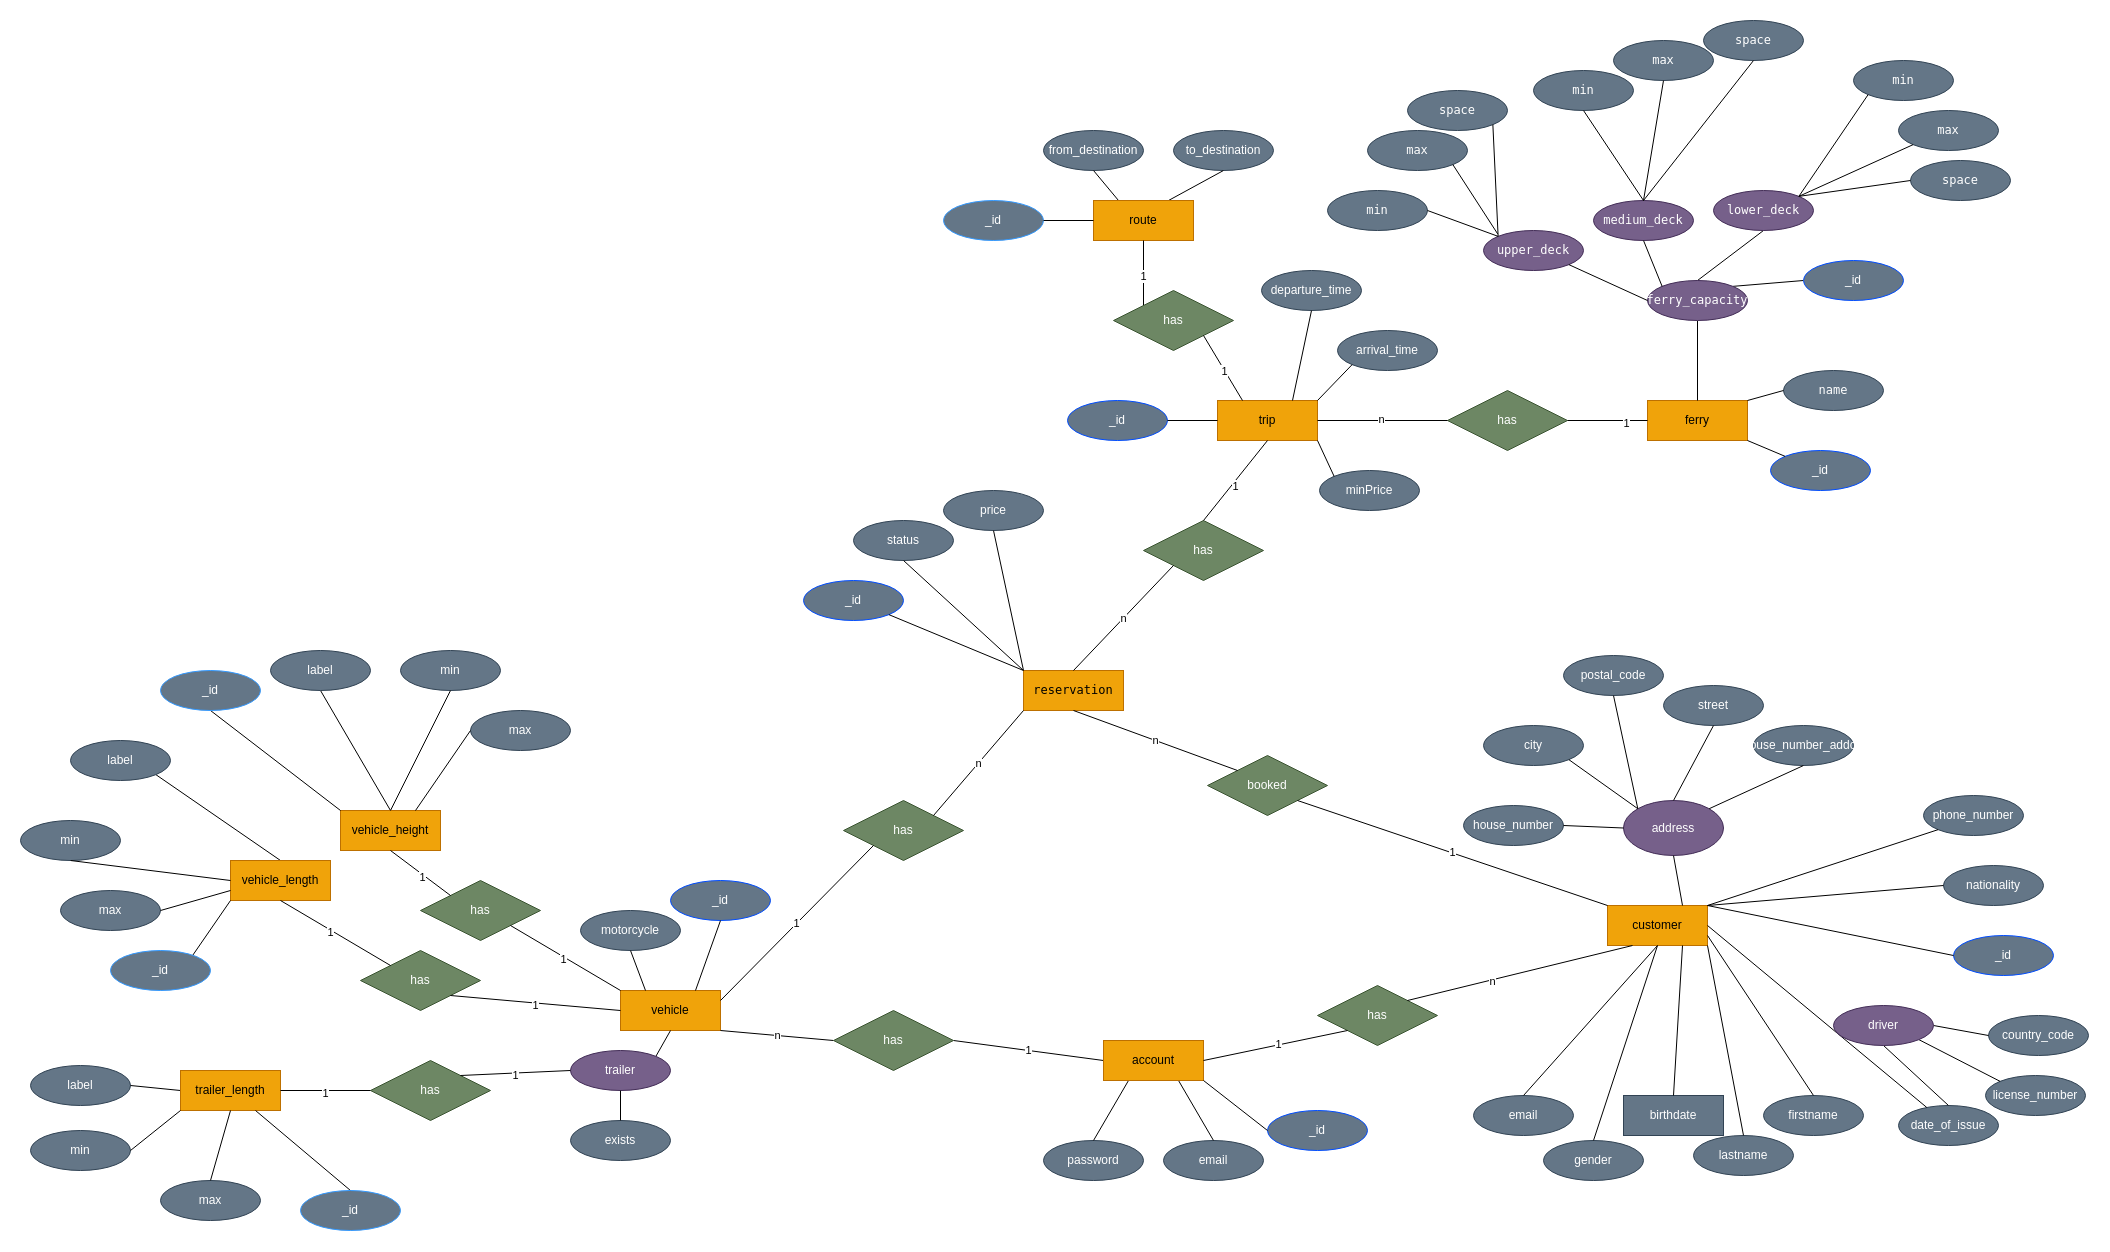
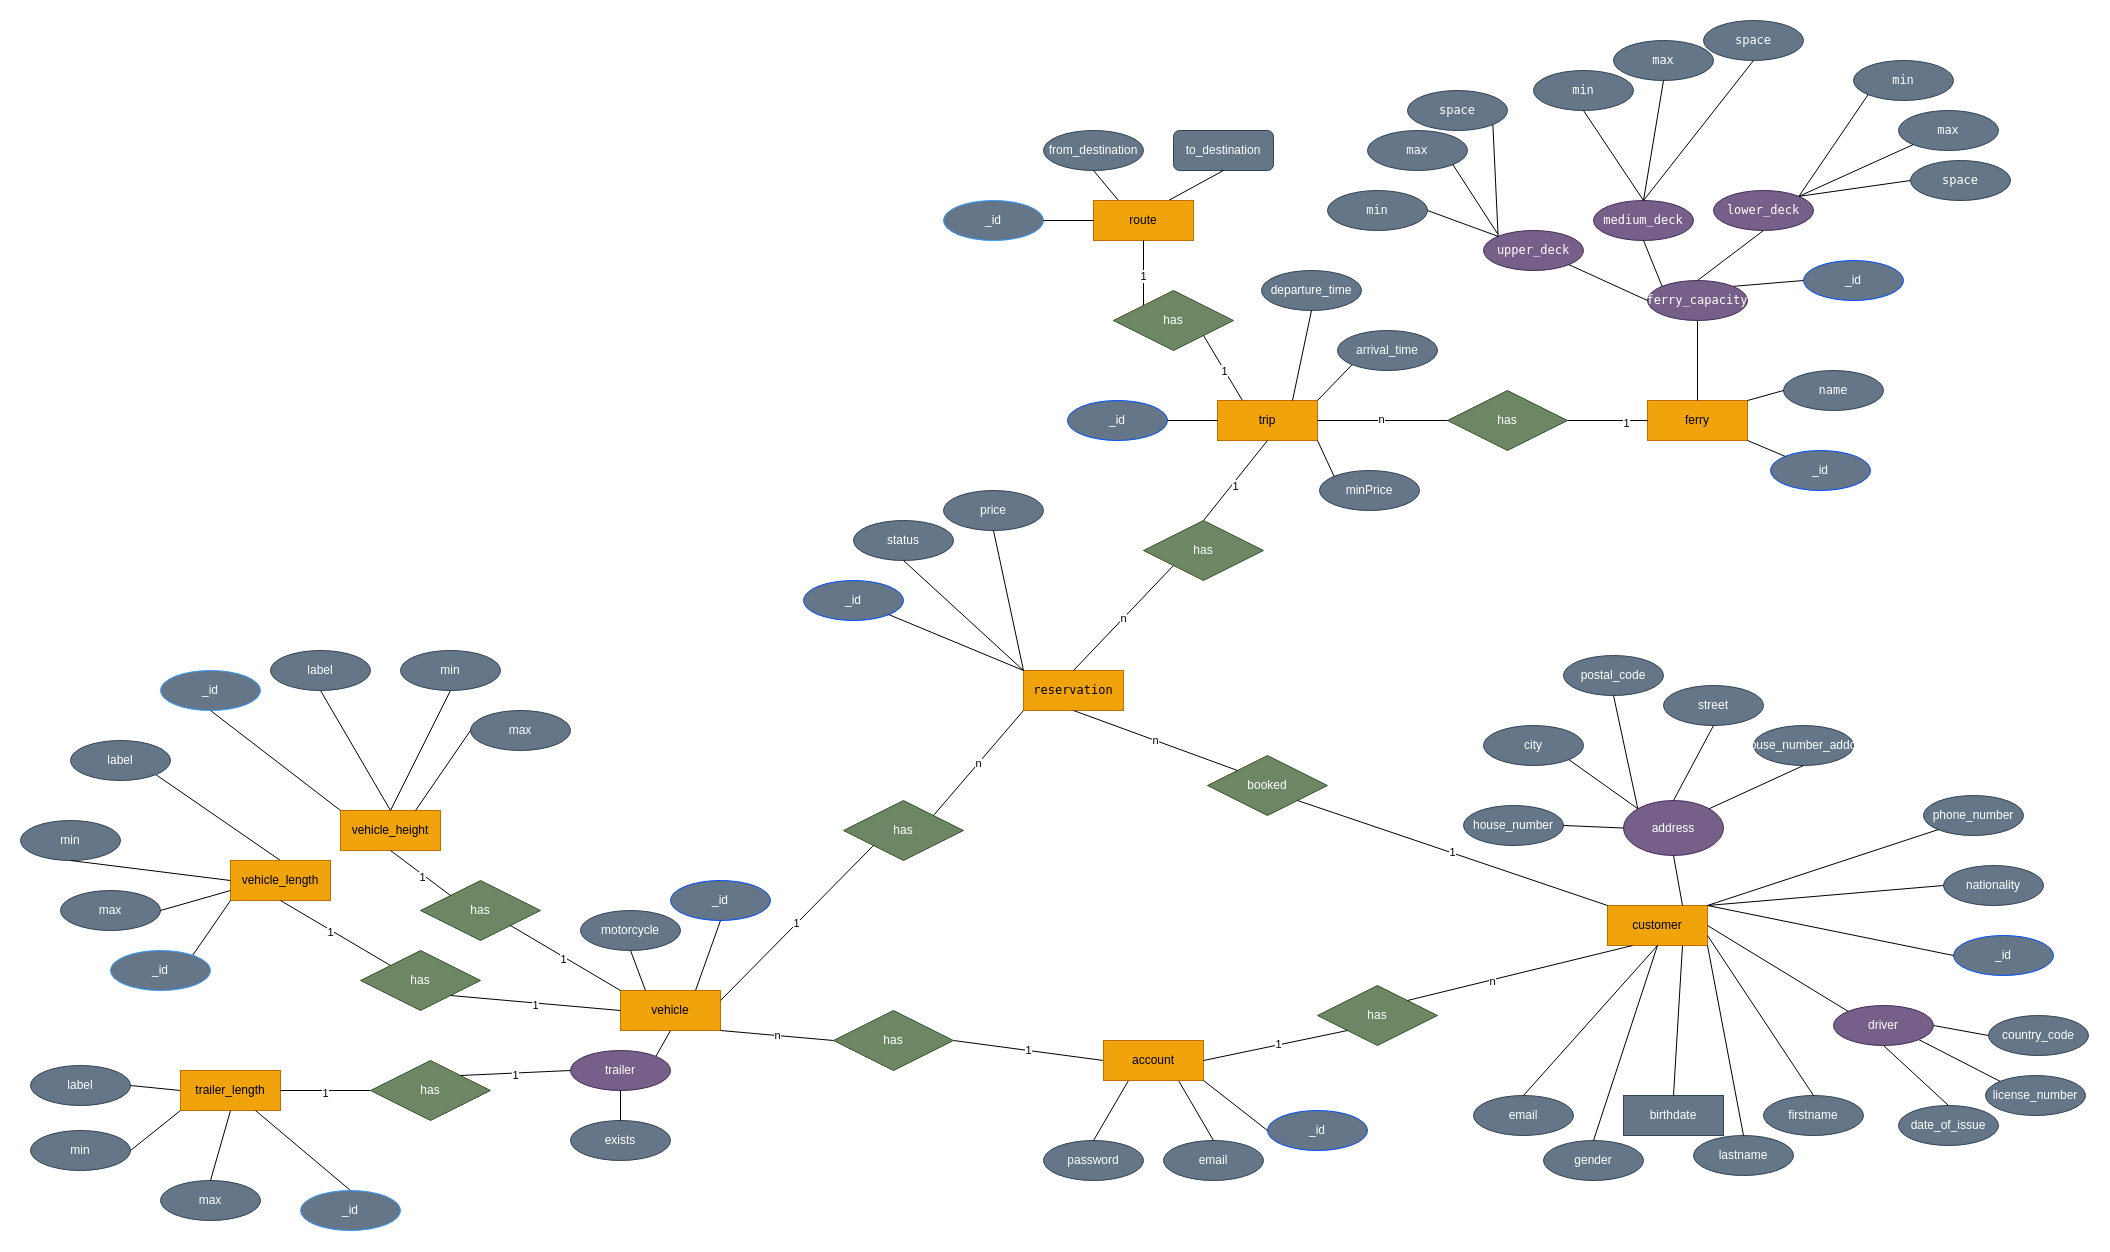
(1224, 151) -> (1224, 151)
(1818, 1017) -> (1779, 969)
